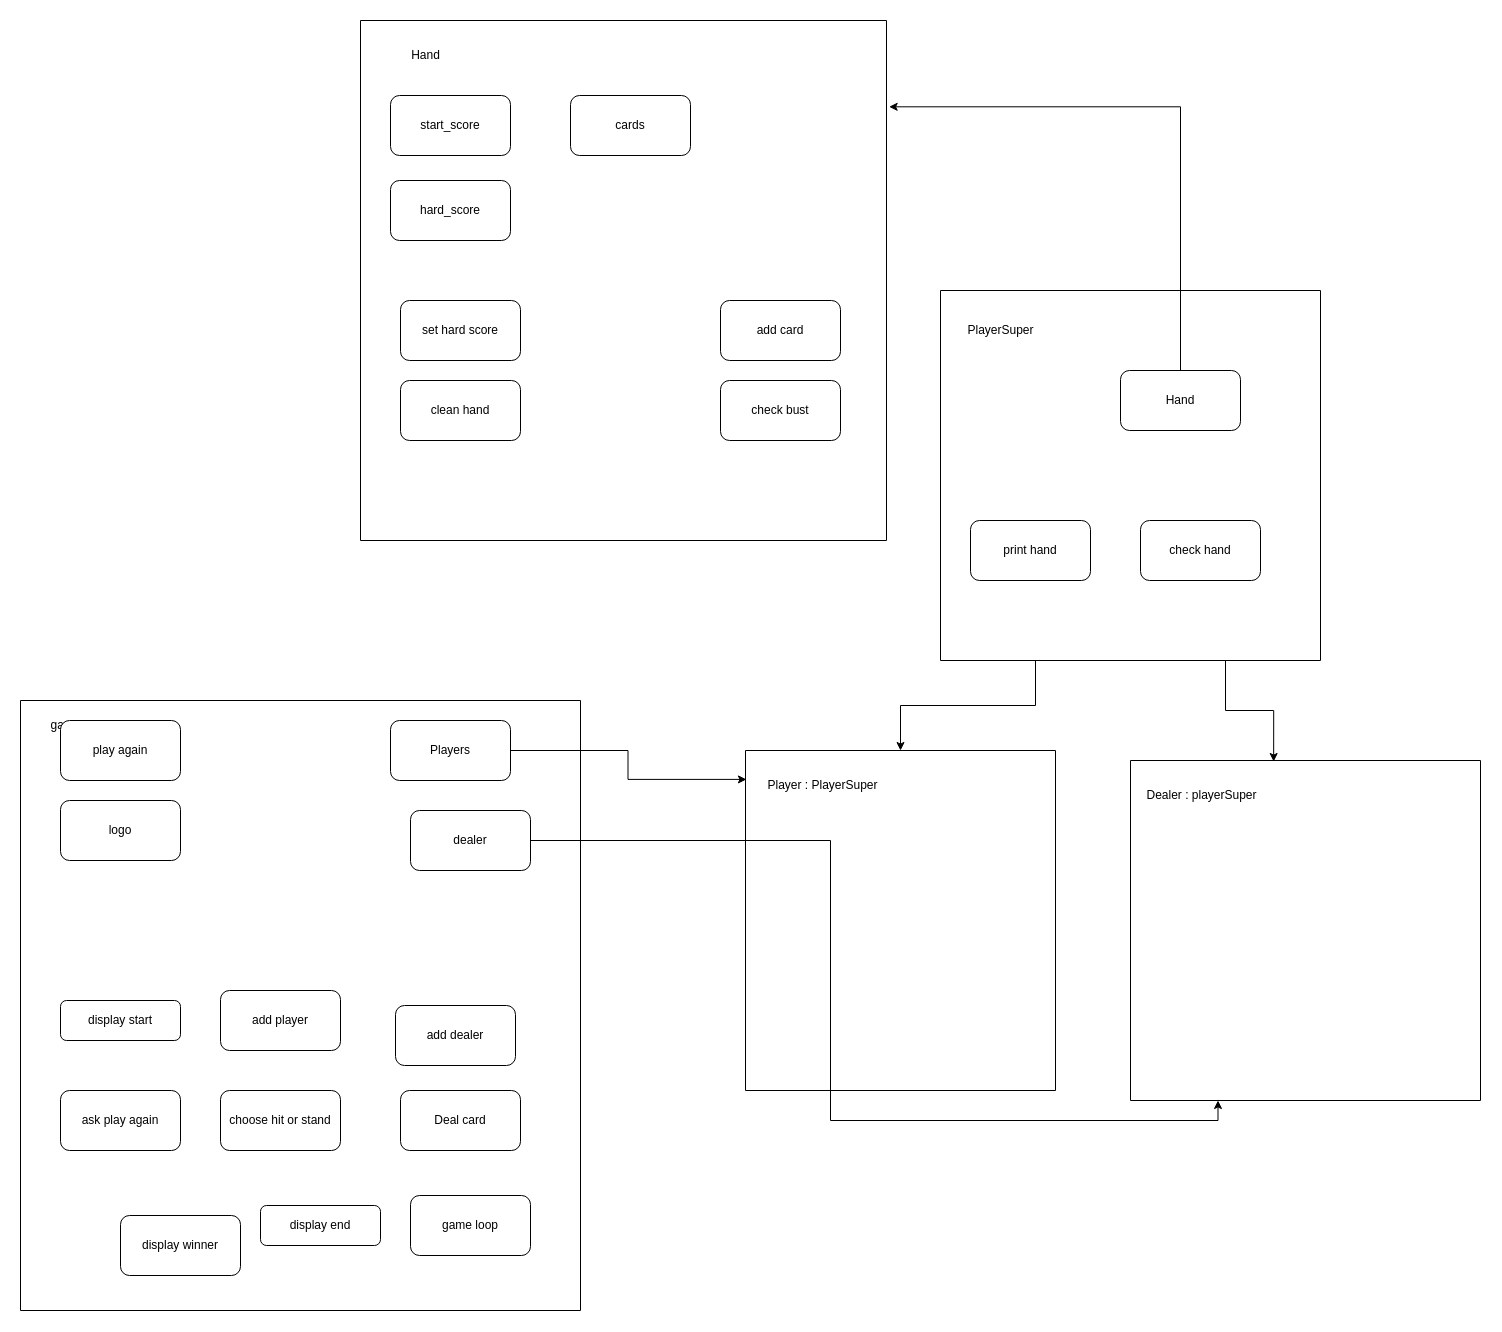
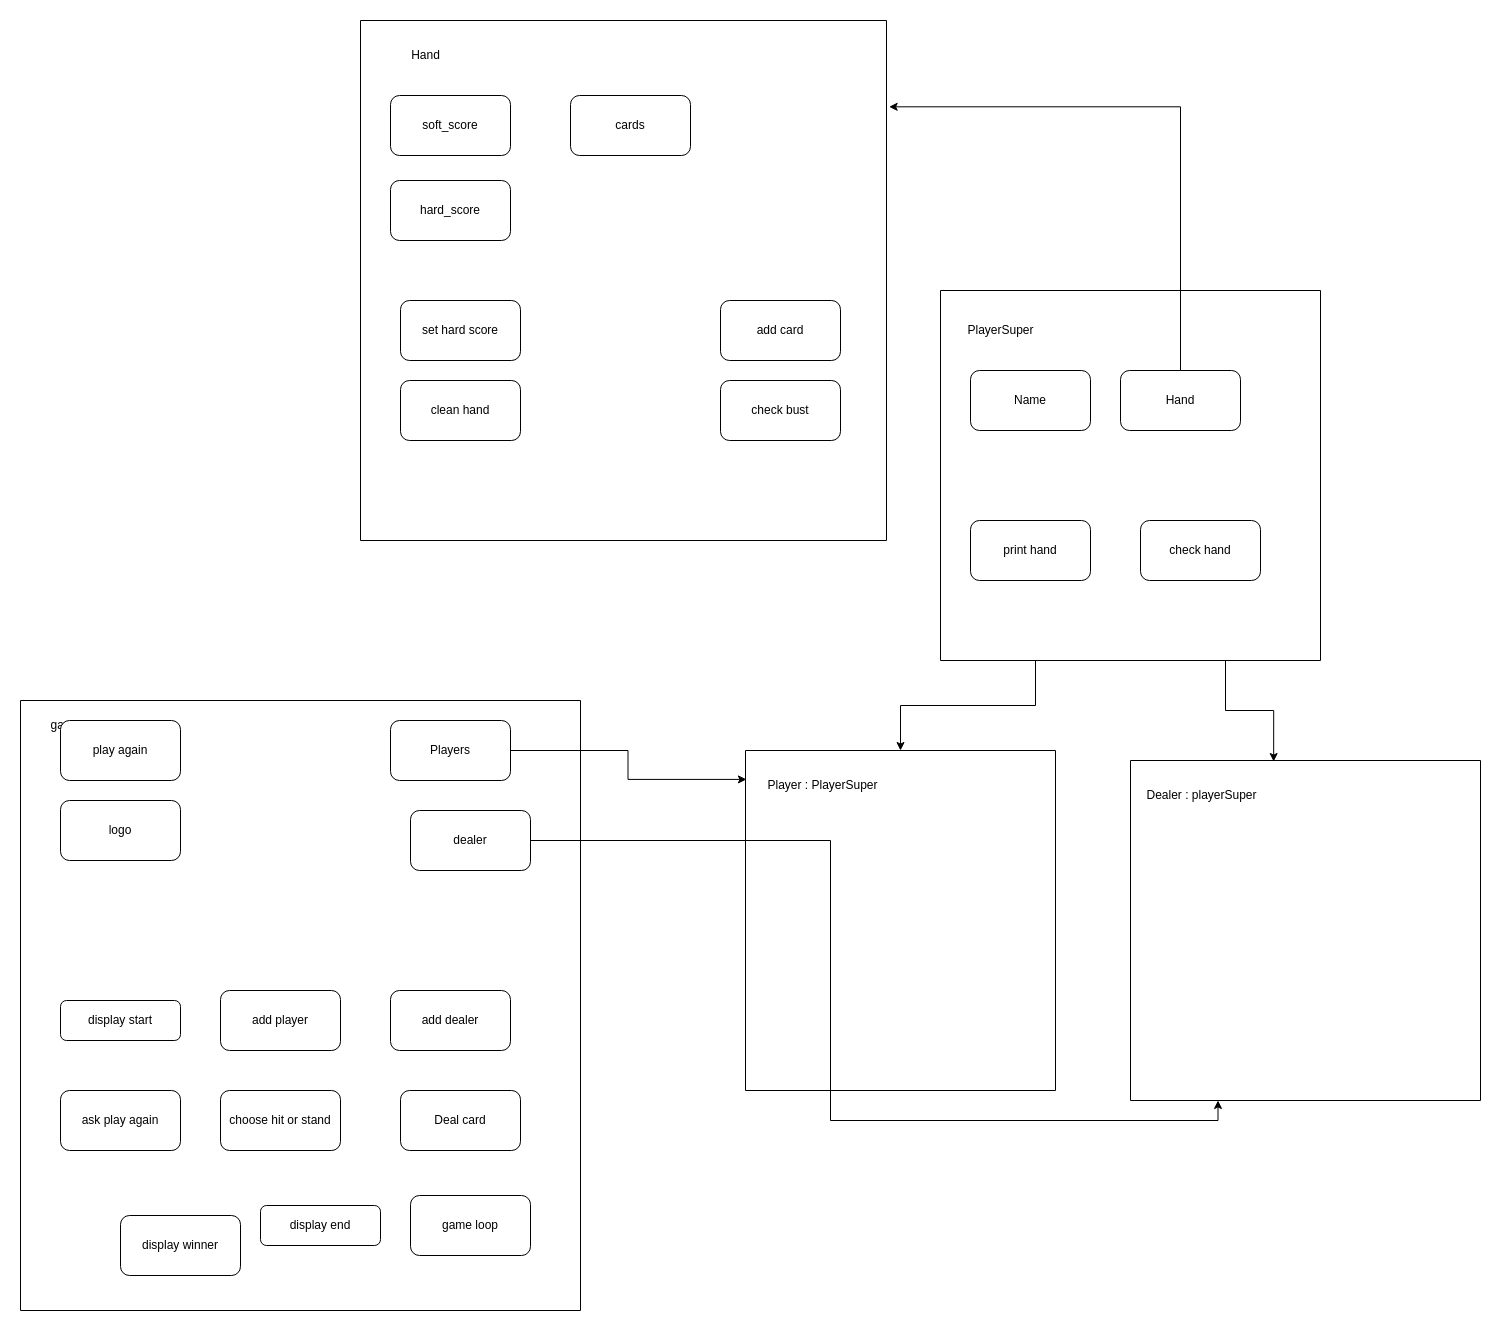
(451, 126) -> (451, 126)
none -> (1031, 401)
(456, 1036) -> (451, 1021)
